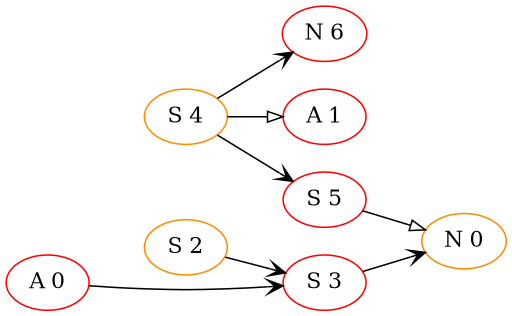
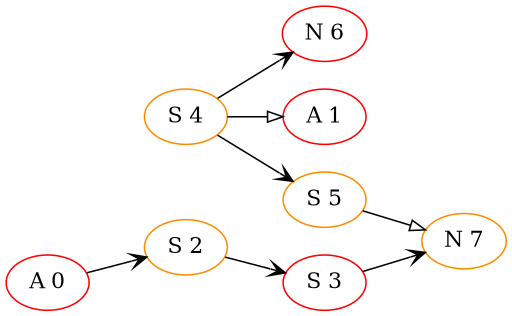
(325, 200) -> (325, 200)
(464, 241) -> (464, 241)
(178, 290) -> (109, 267)
